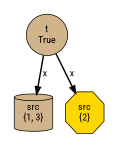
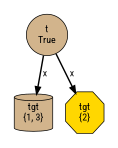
(33, 113) -> (33, 113)
(85, 113) -> (85, 113)
